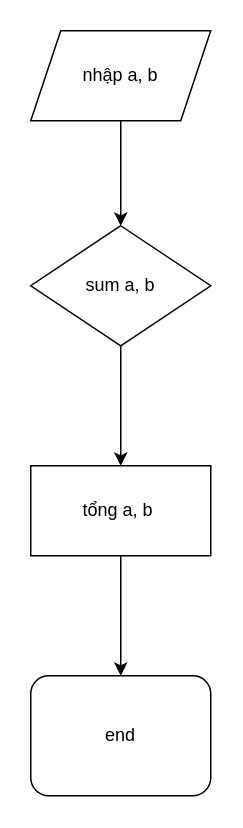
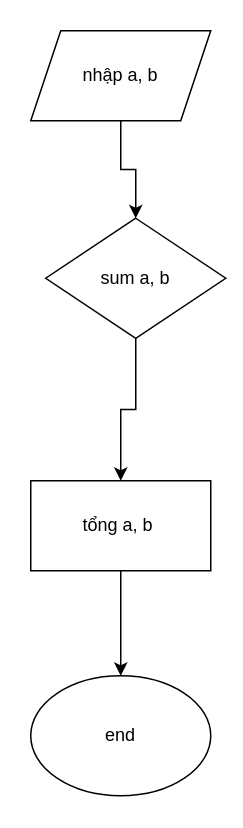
(121, 286) -> (136, 278)
(121, 511) -> (121, 526)
(121, 736) -> (121, 736)
